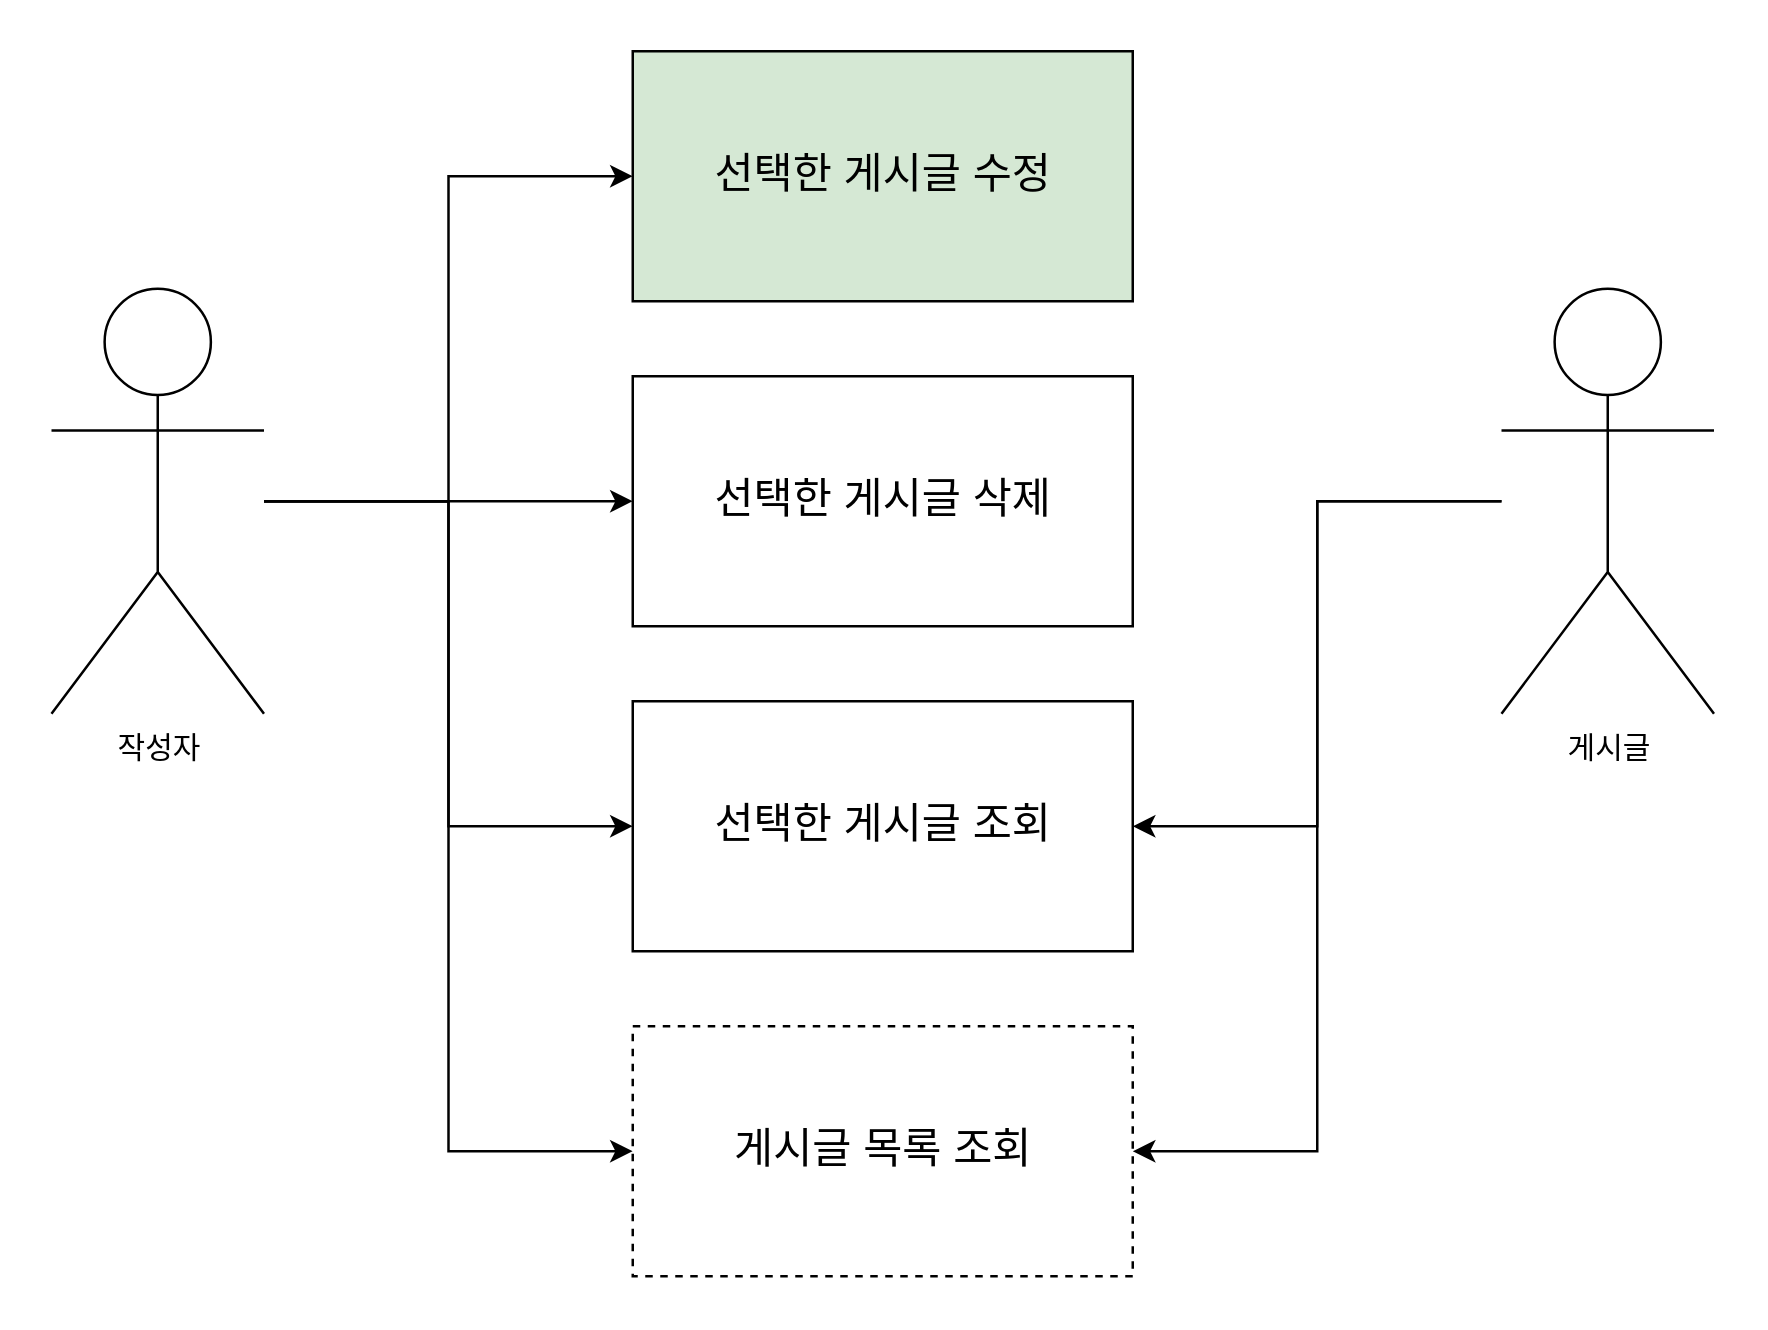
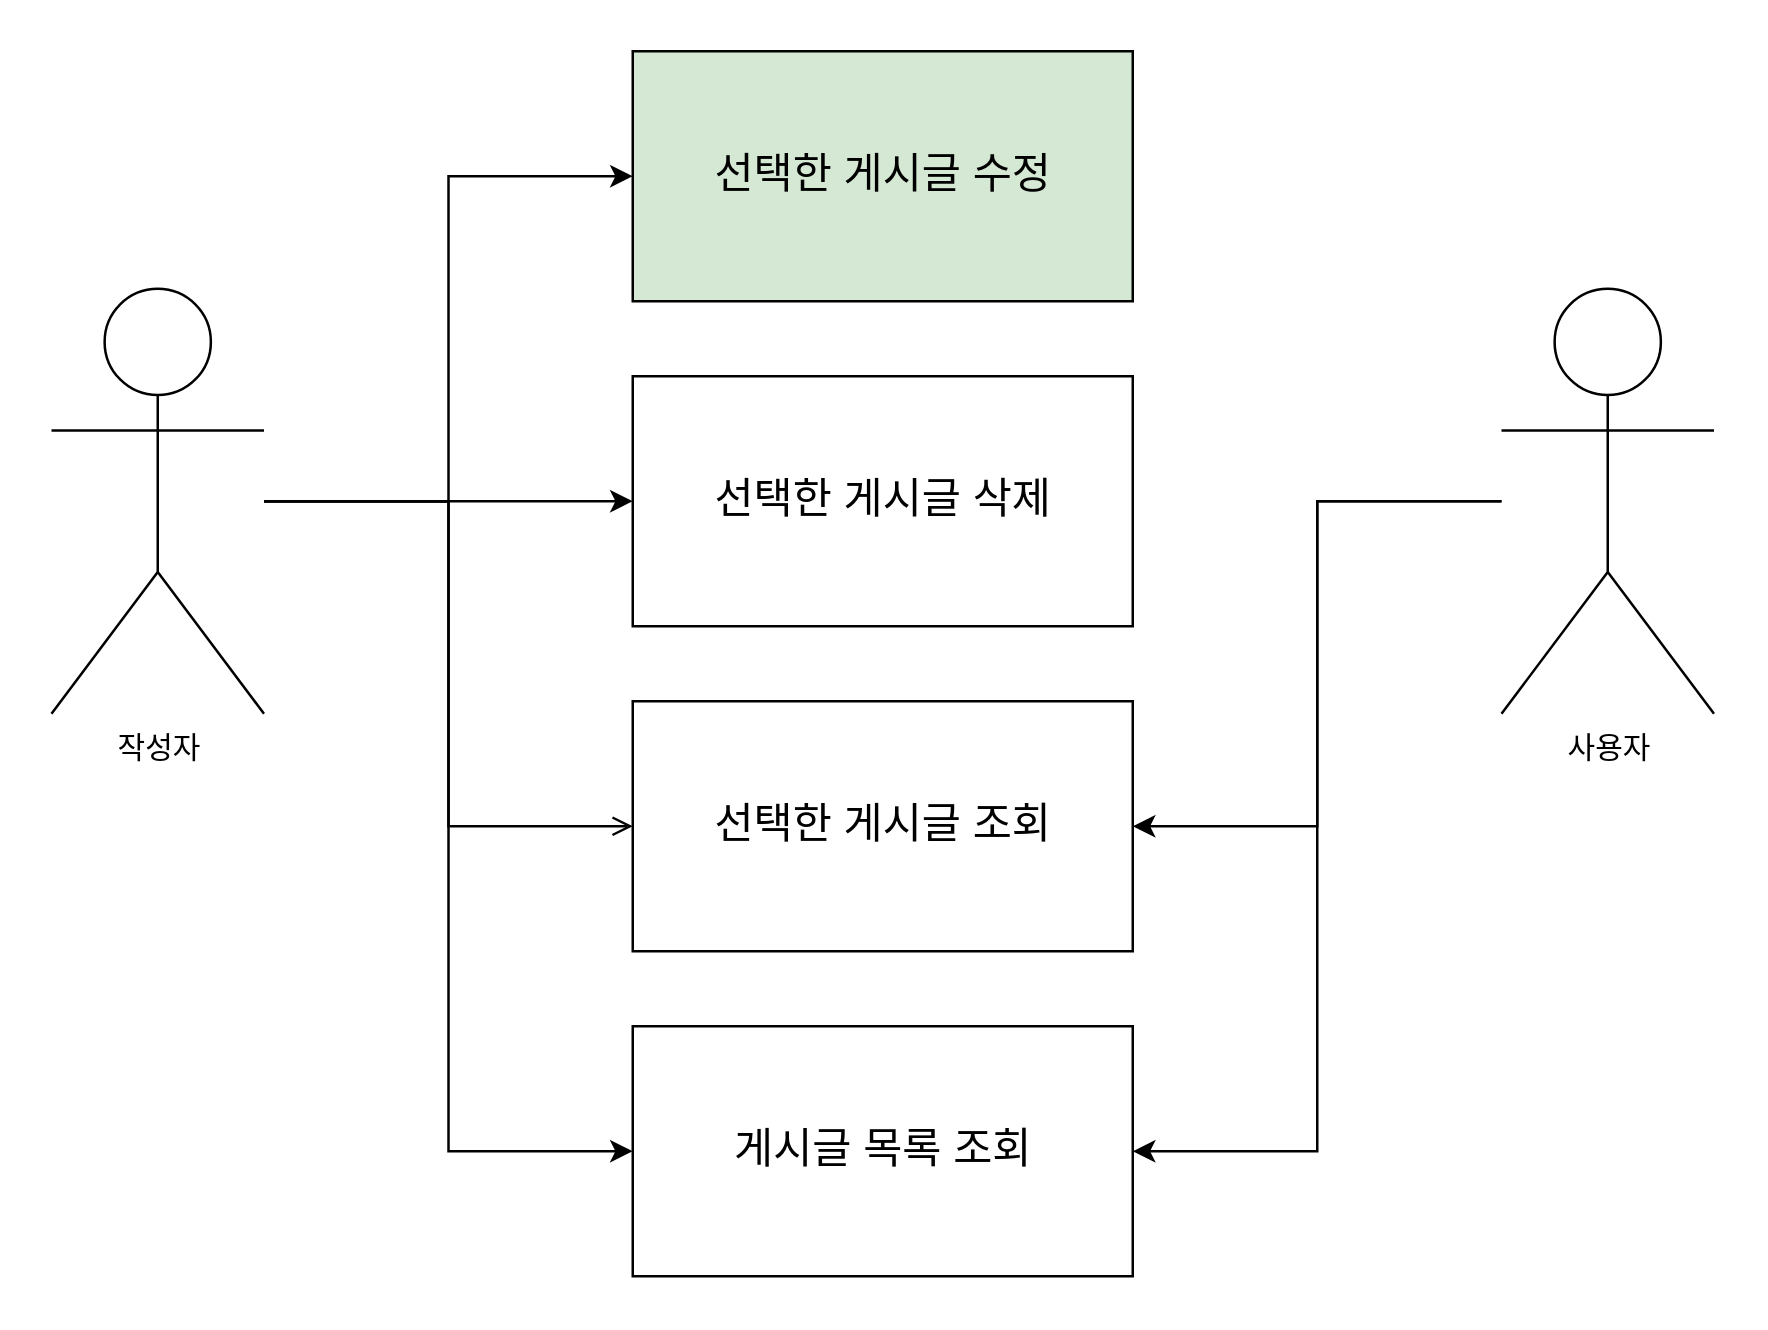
(1610, 749) -> (1610, 749)
(614, 826) -> (618, 826)
(883, 1151) -> (883, 1151)
